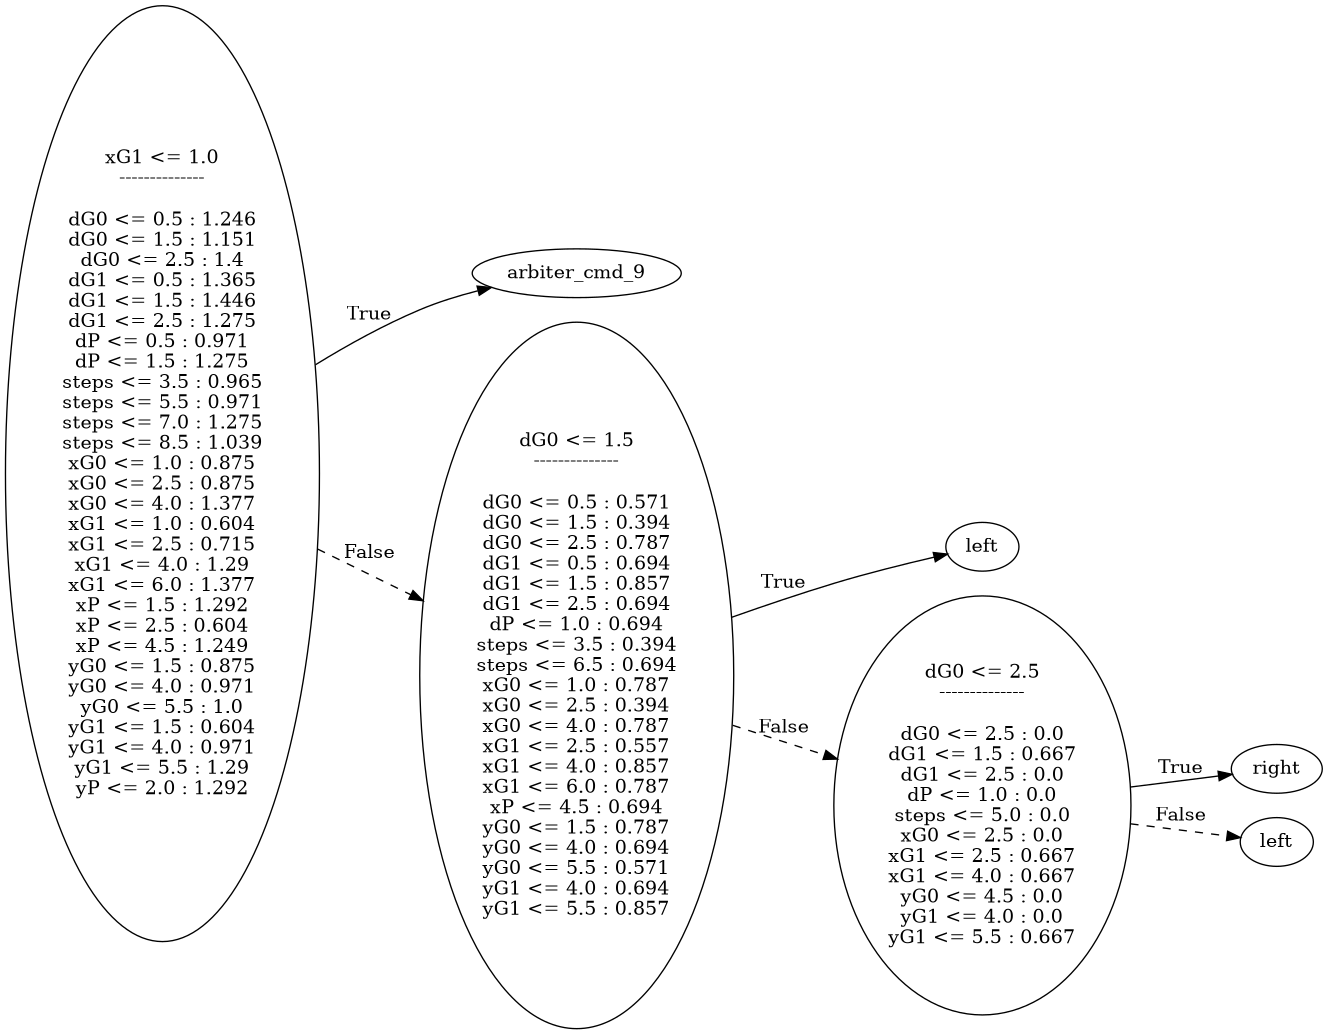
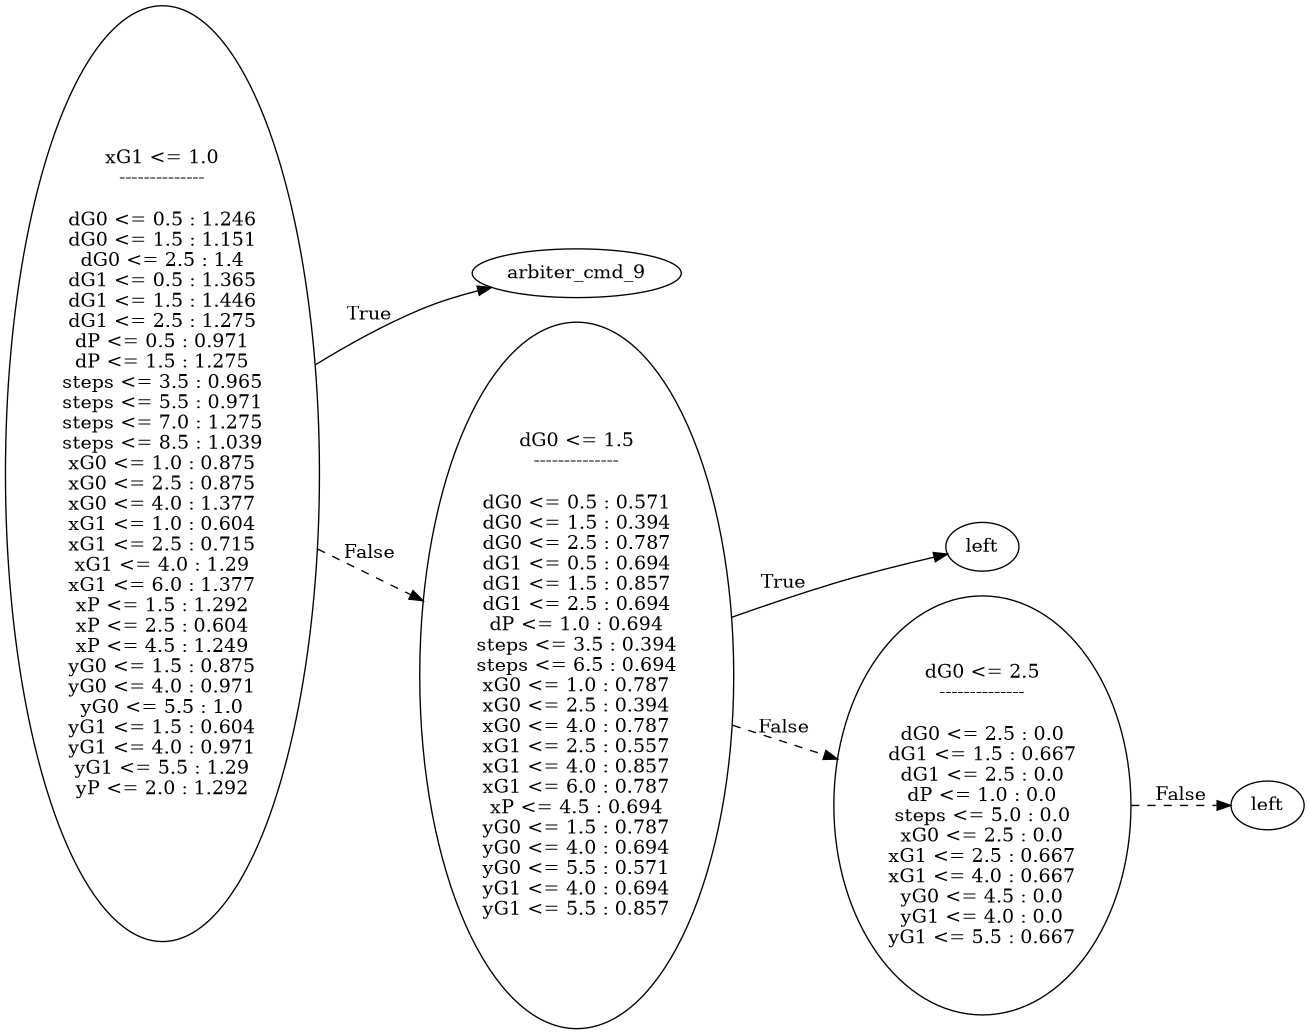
(1277, 769) -> none
